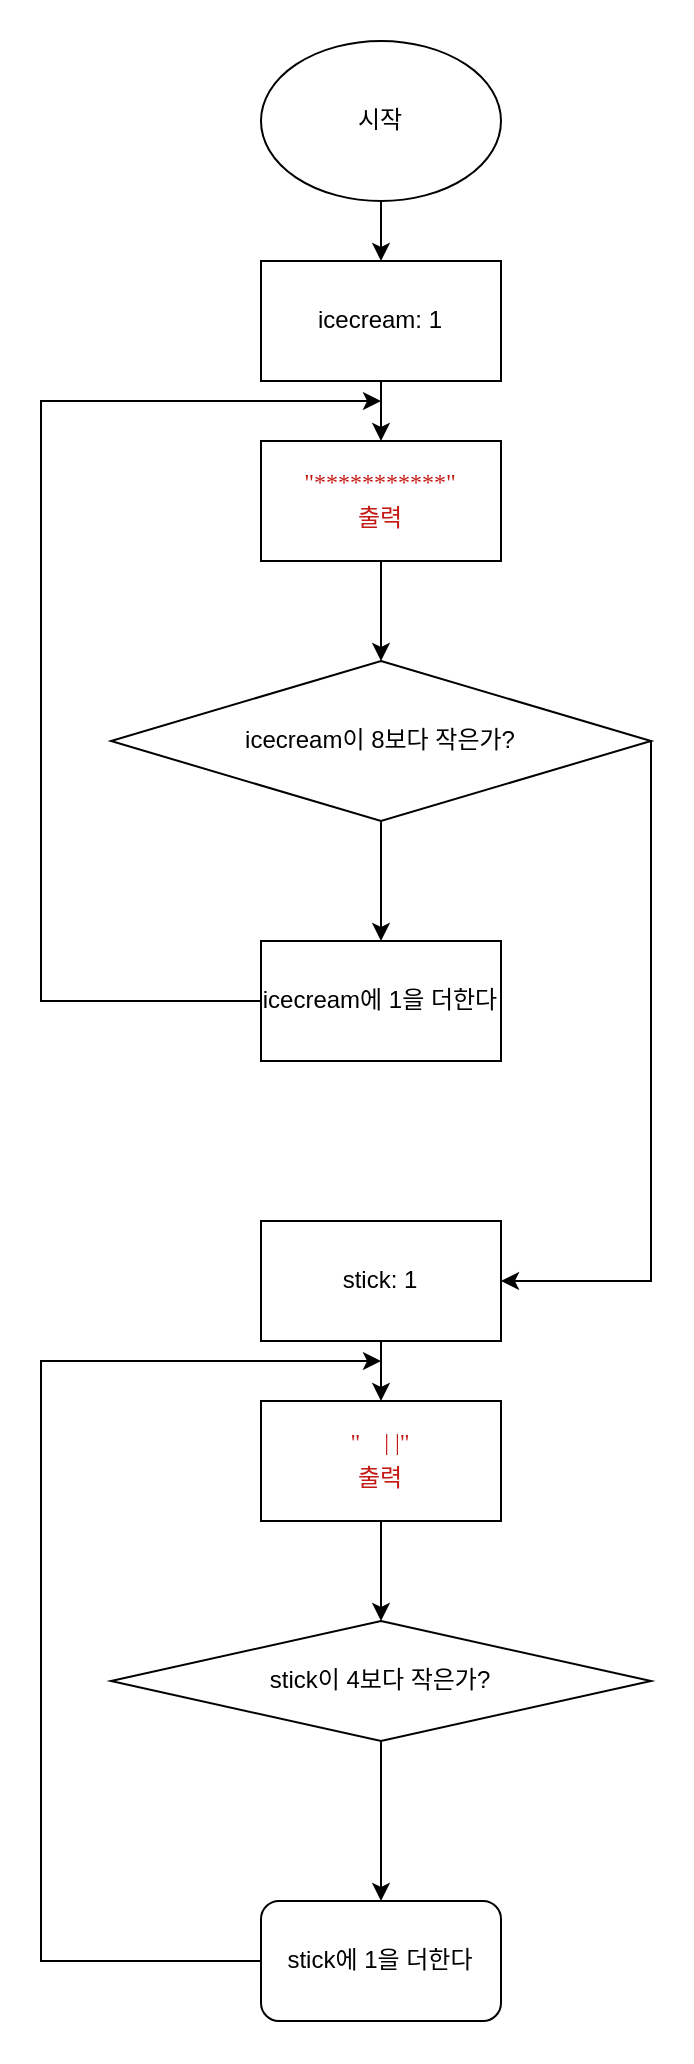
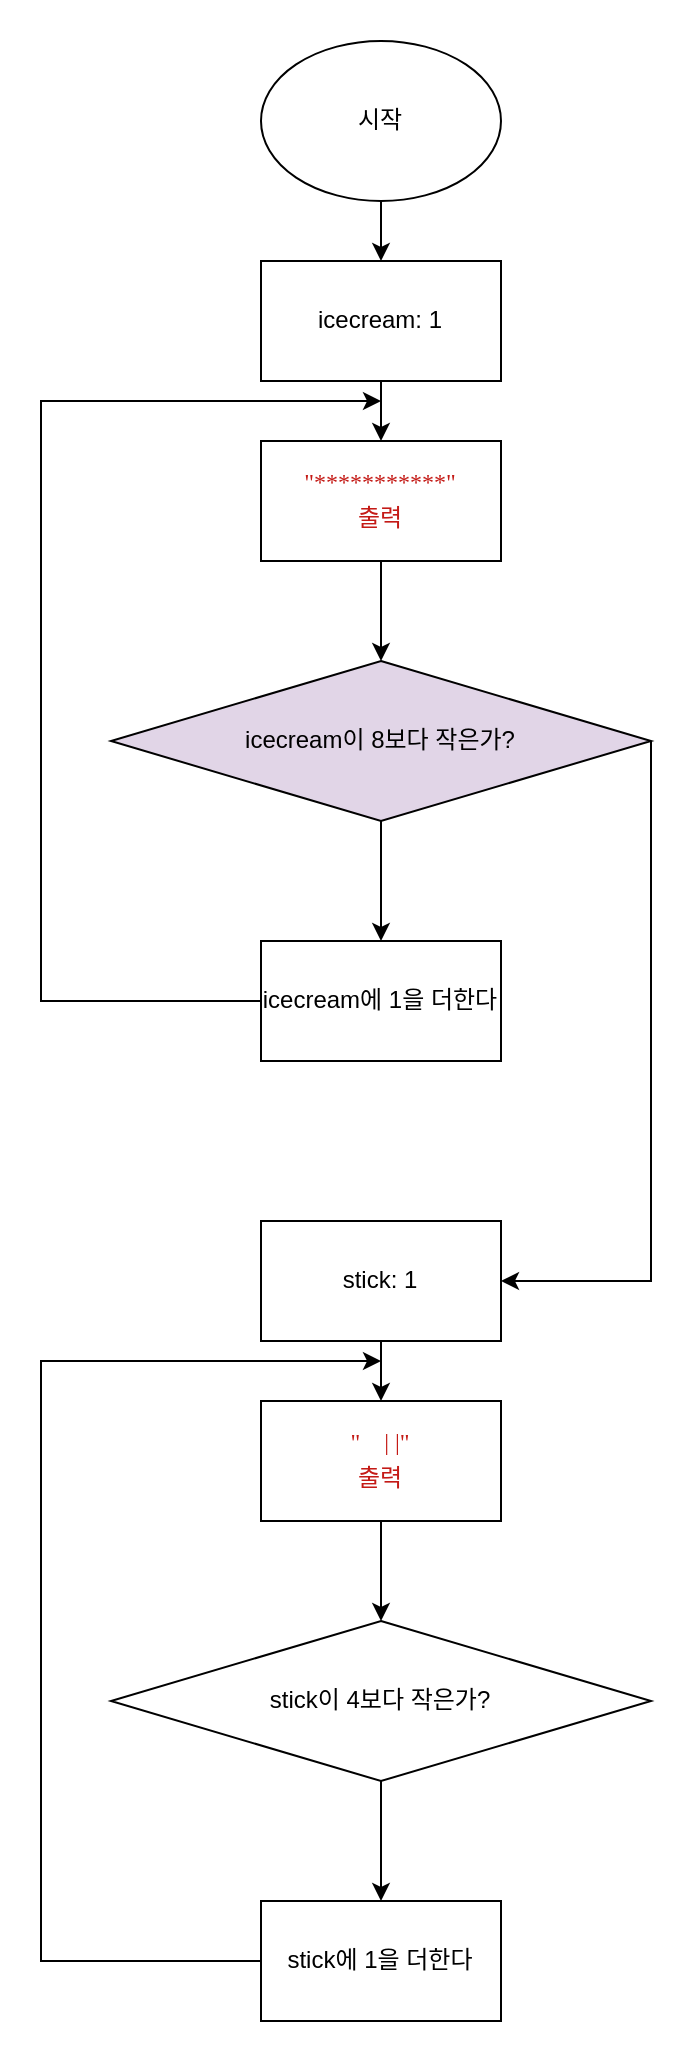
(381, 741) -> (381, 741)
(381, 1681) -> (381, 1701)
(381, 1961) -> (381, 1961)
